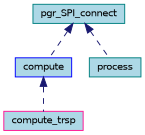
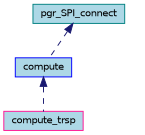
(115, 67) -> none
